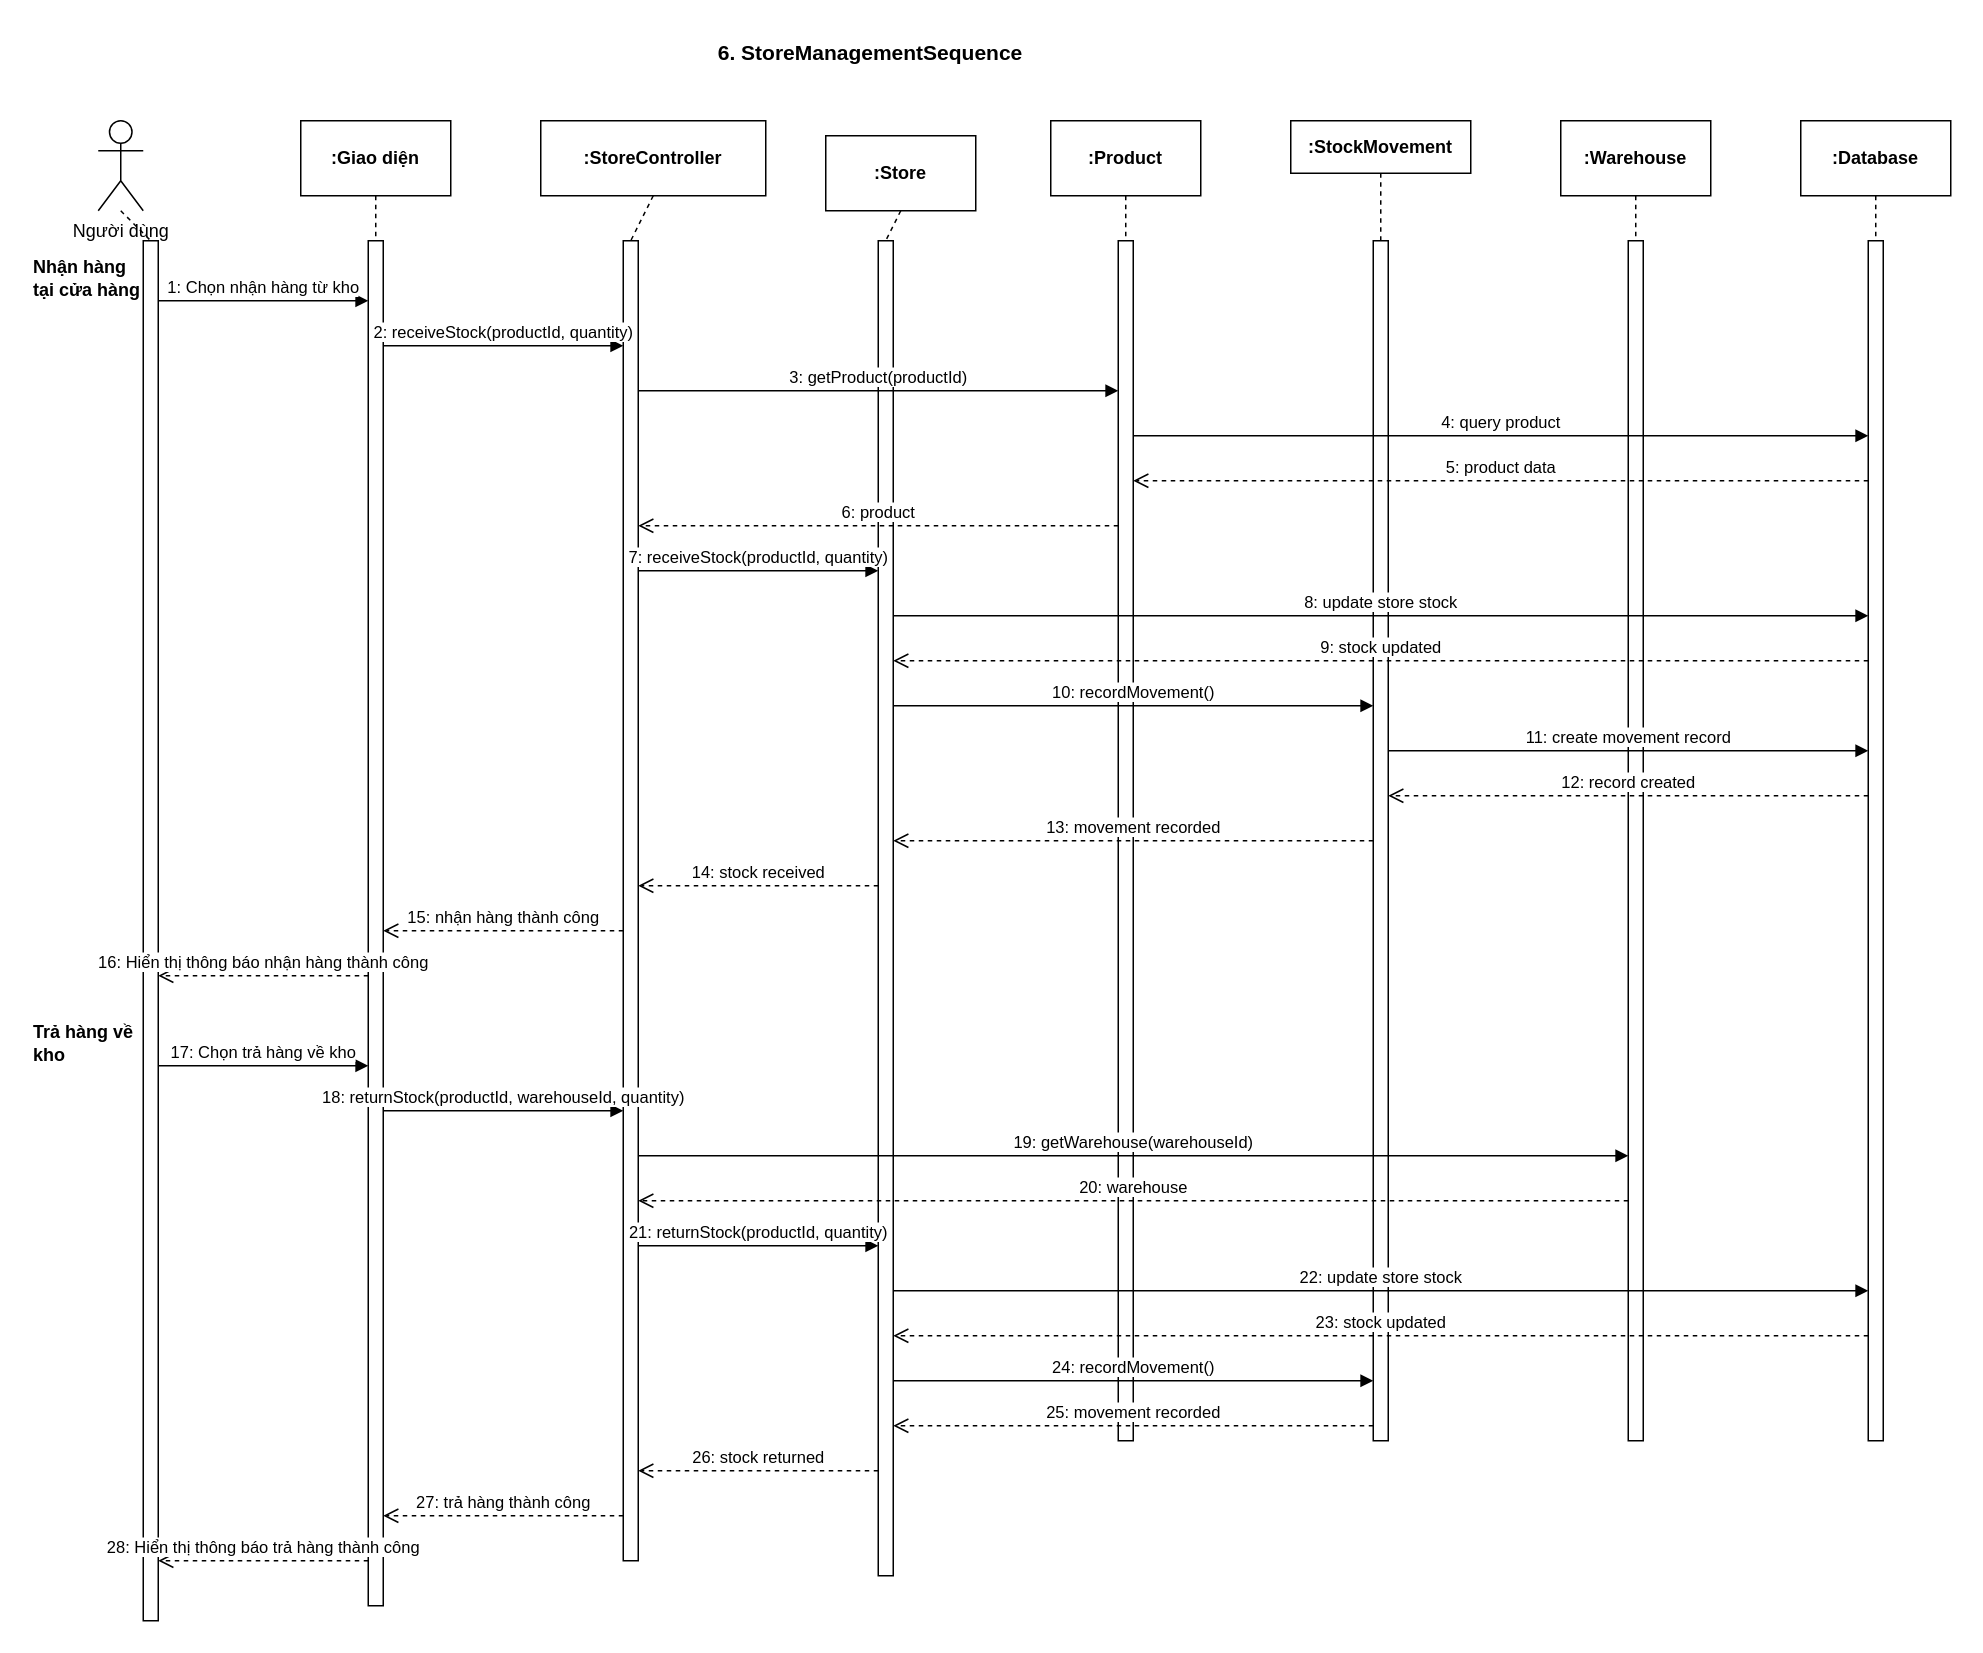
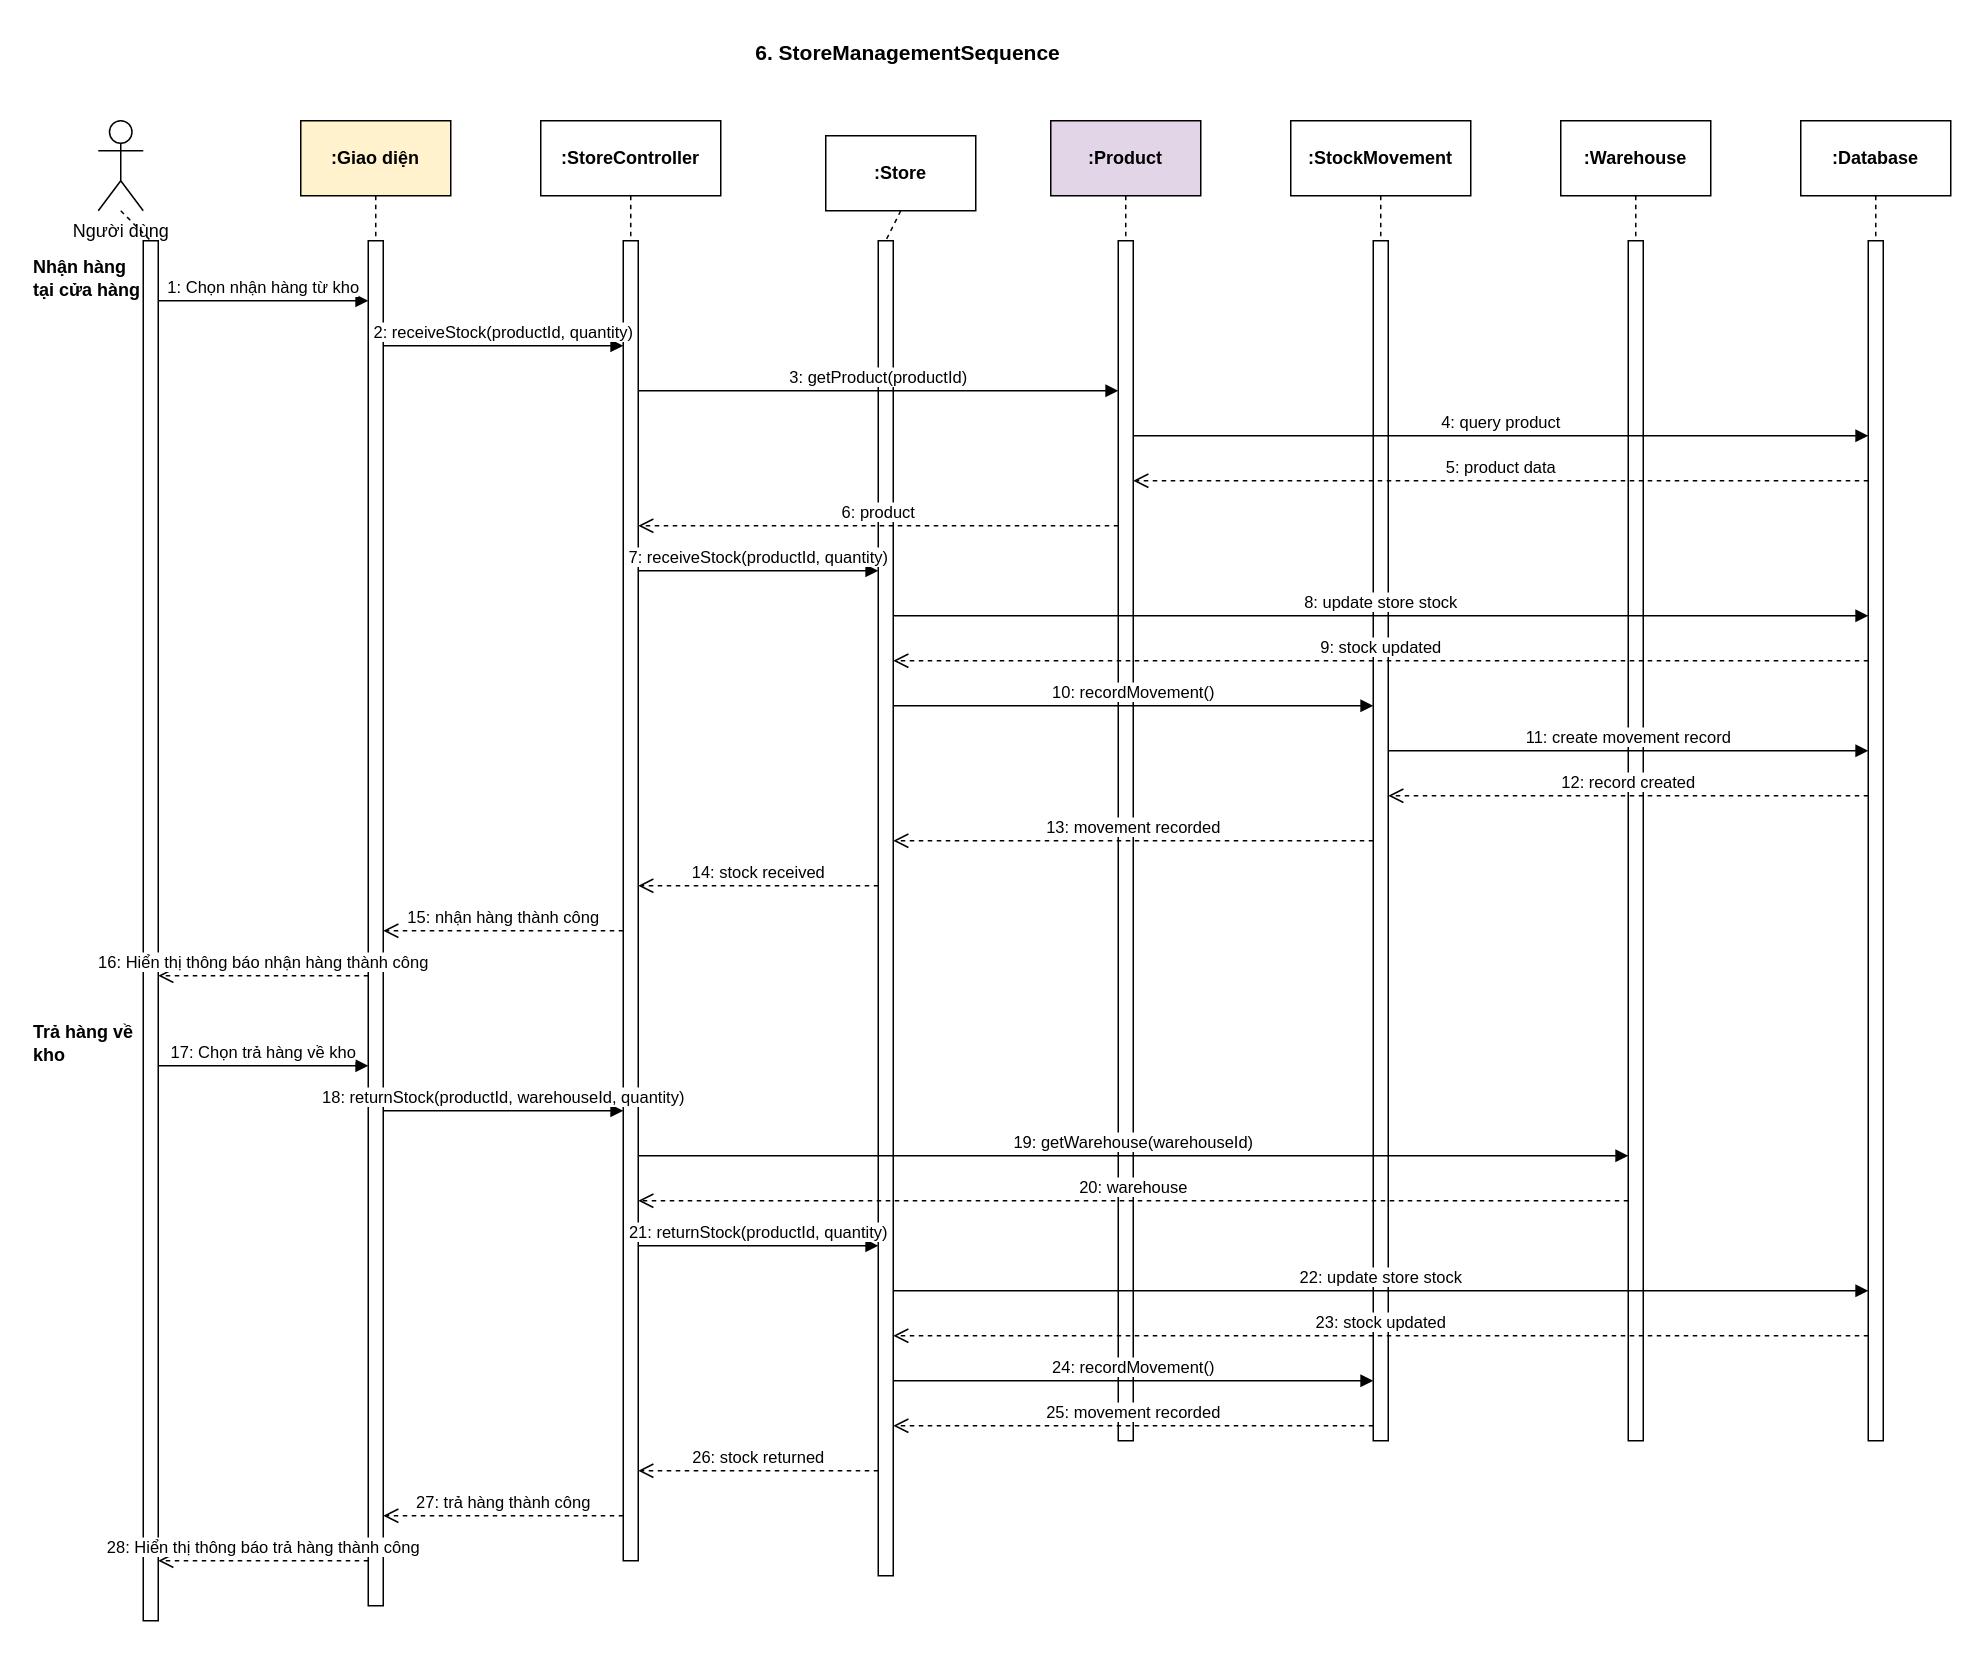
(871, 53) -> (908, 53)
(1381, 147) -> (1381, 158)
(376, 158) -> (376, 158)
(653, 158) -> (631, 158)
(1126, 158) -> (1126, 158)
